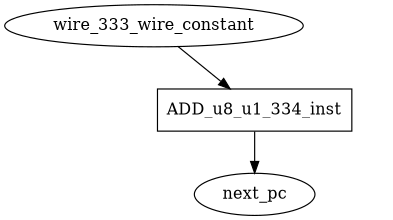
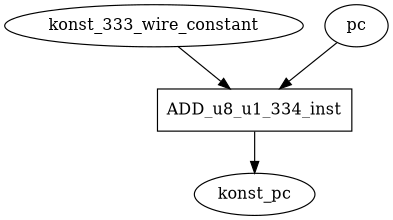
(154, 26) -> (154, 26)
none -> (357, 26)
(255, 194) -> (255, 194)
